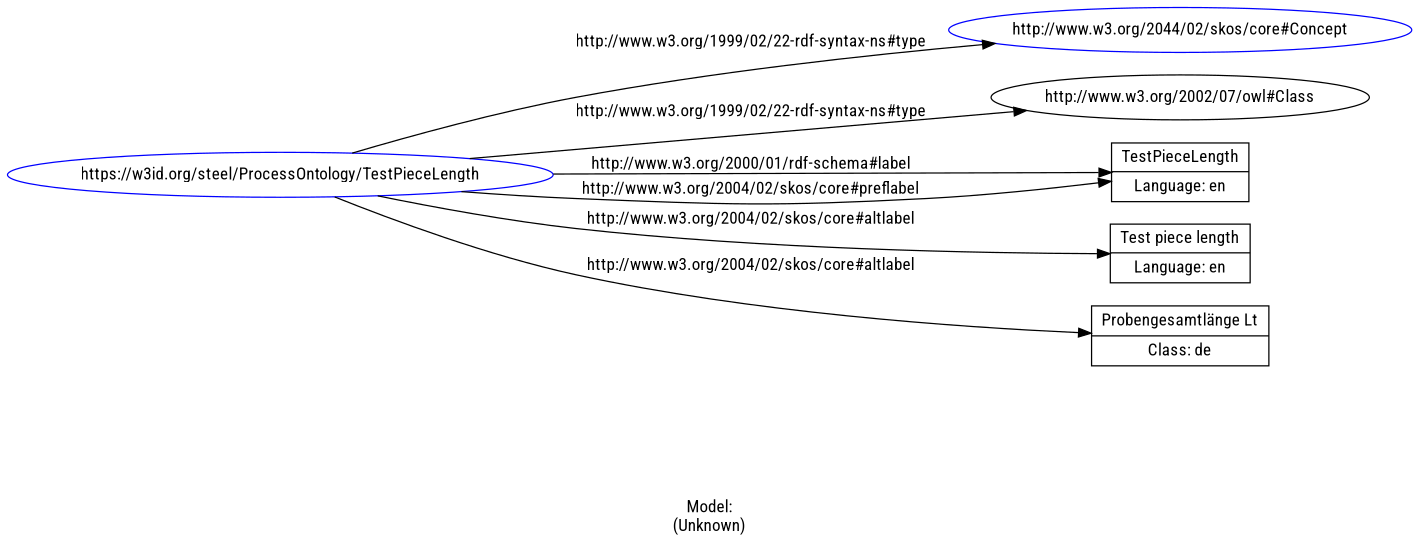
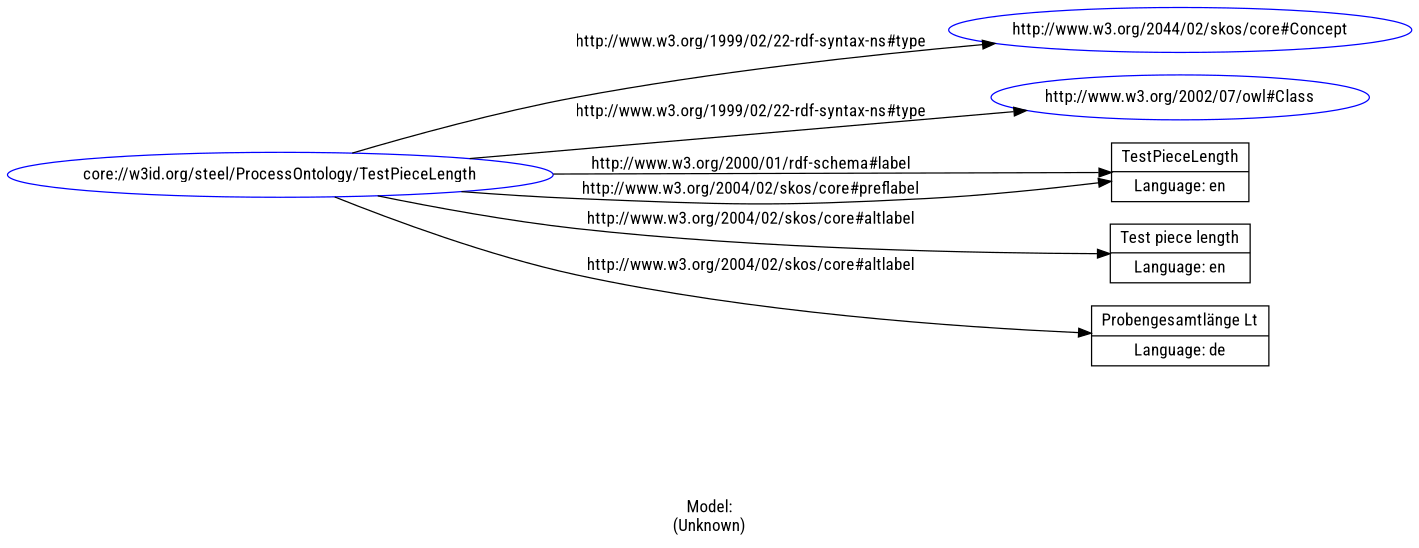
(1180, 97) -> (1180, 97)
(280, 175) -> (280, 175)
(1180, 350) -> (1180, 350)
